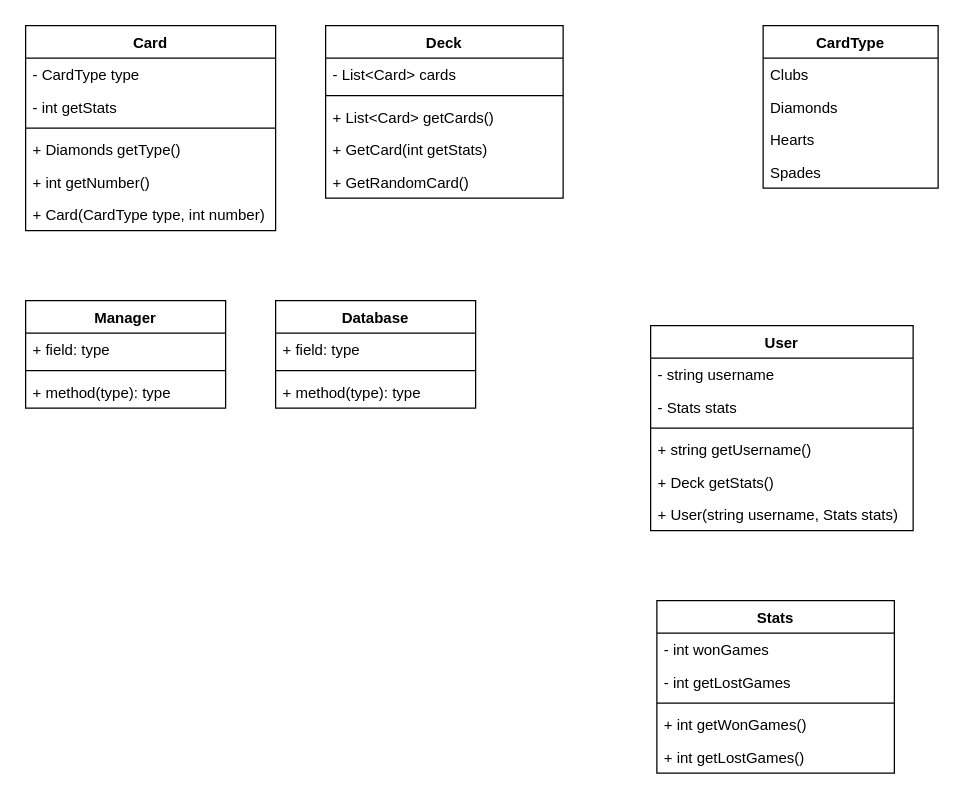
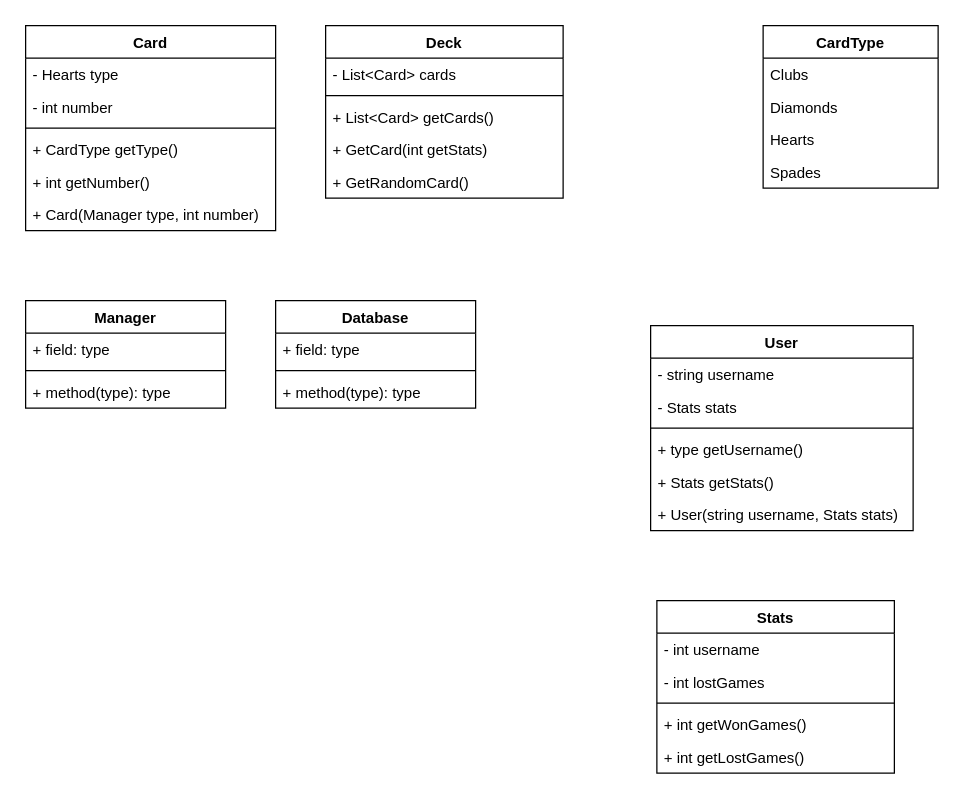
(92, 75) -> (83, 75)
(85, 108) -> (77, 108)
(111, 150) -> (113, 150)
(159, 215) -> (155, 215)
(744, 450) -> (738, 450)
(725, 483) -> (729, 483)
(717, 650) -> (717, 650)
(734, 683) -> (719, 683)
